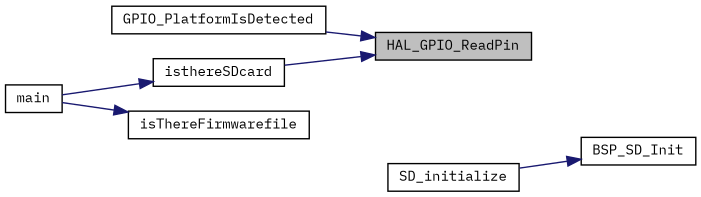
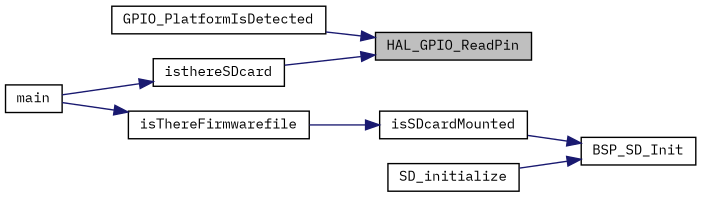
none -> (454, 125)
